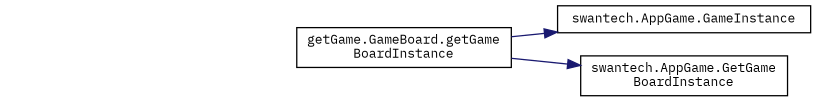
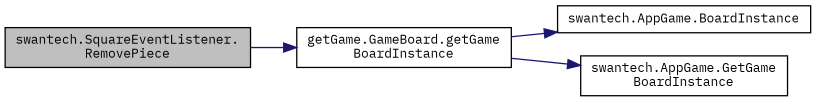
(684, 19) -> (684, 19)
none -> (128, 48)
